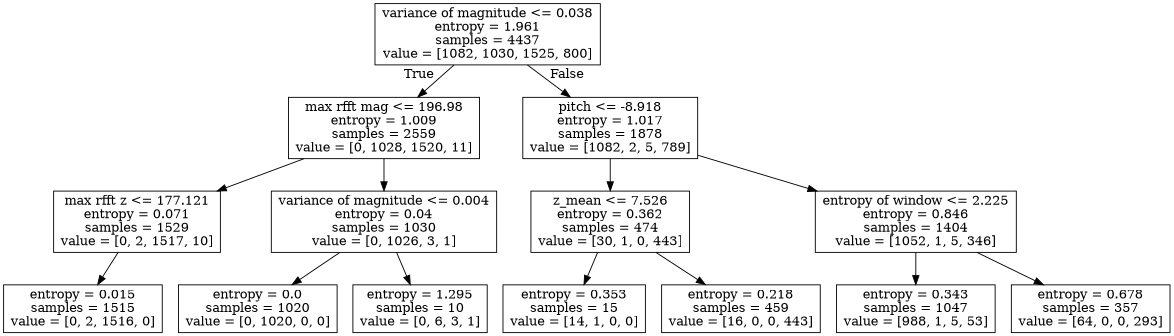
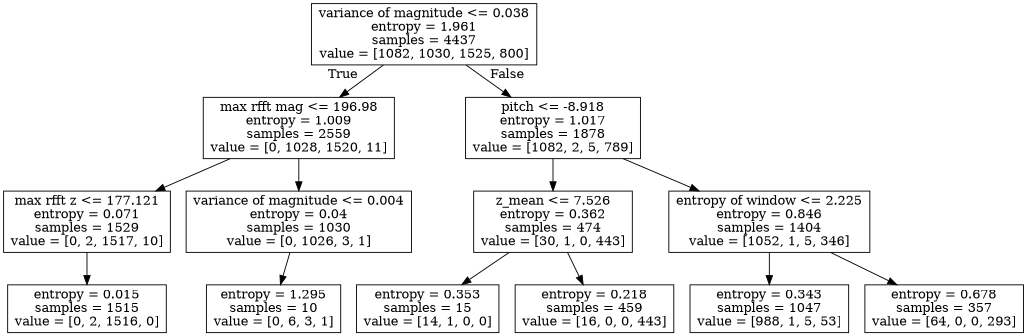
(258, 309) -> none
